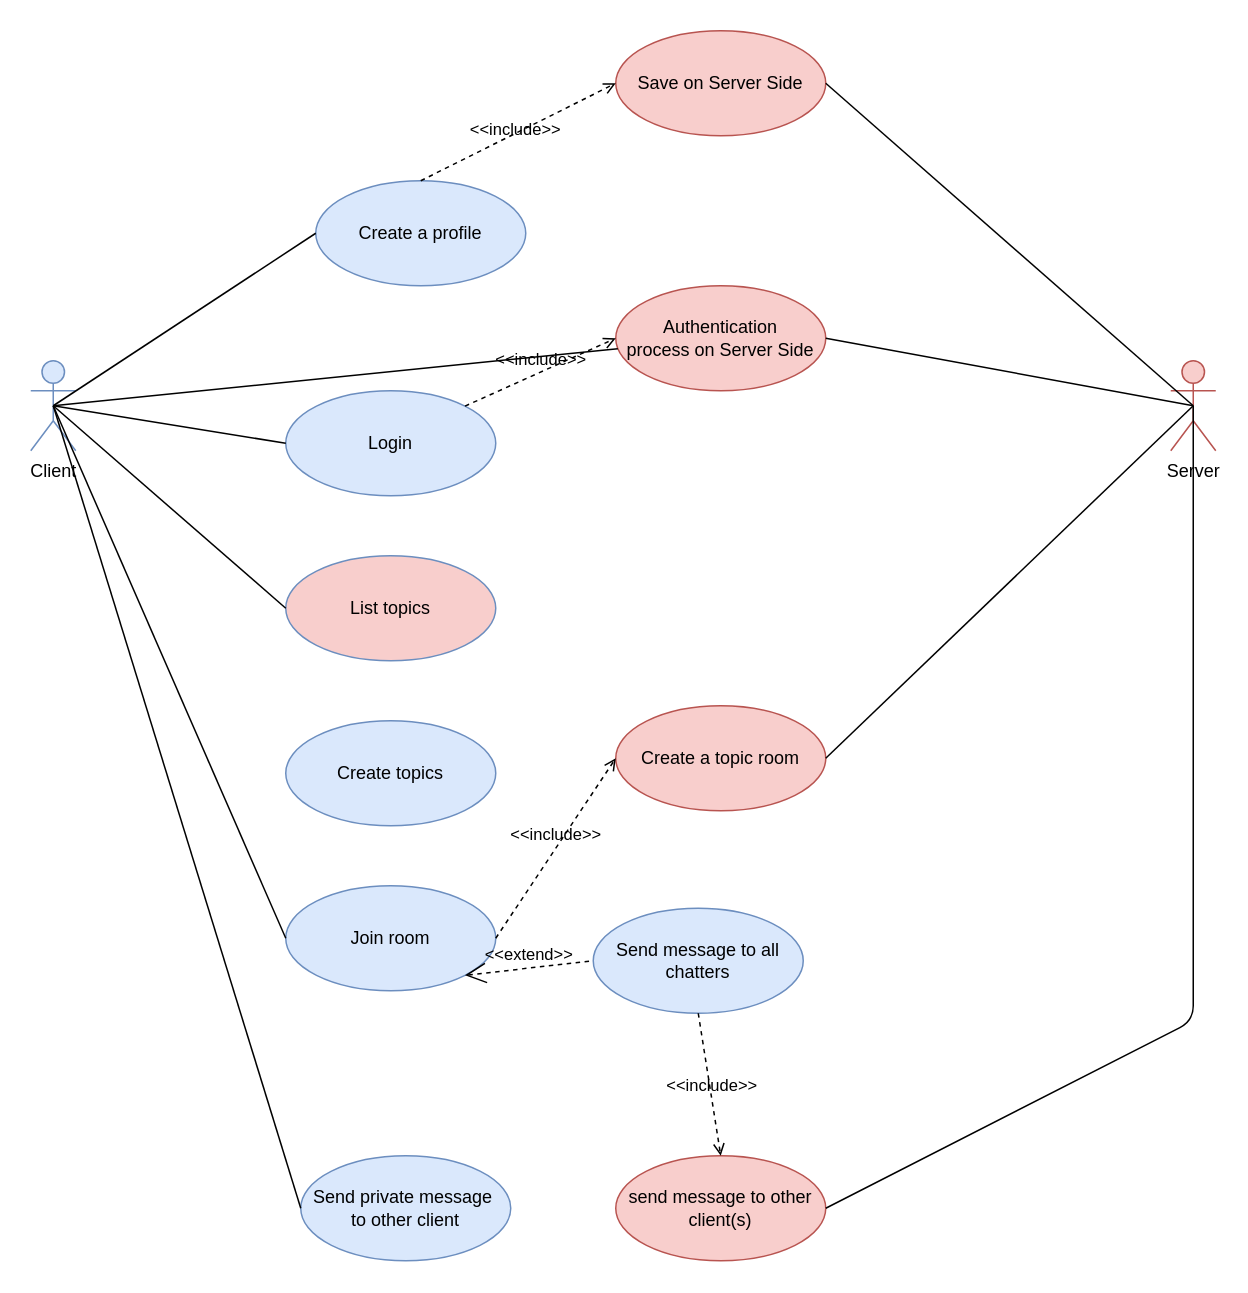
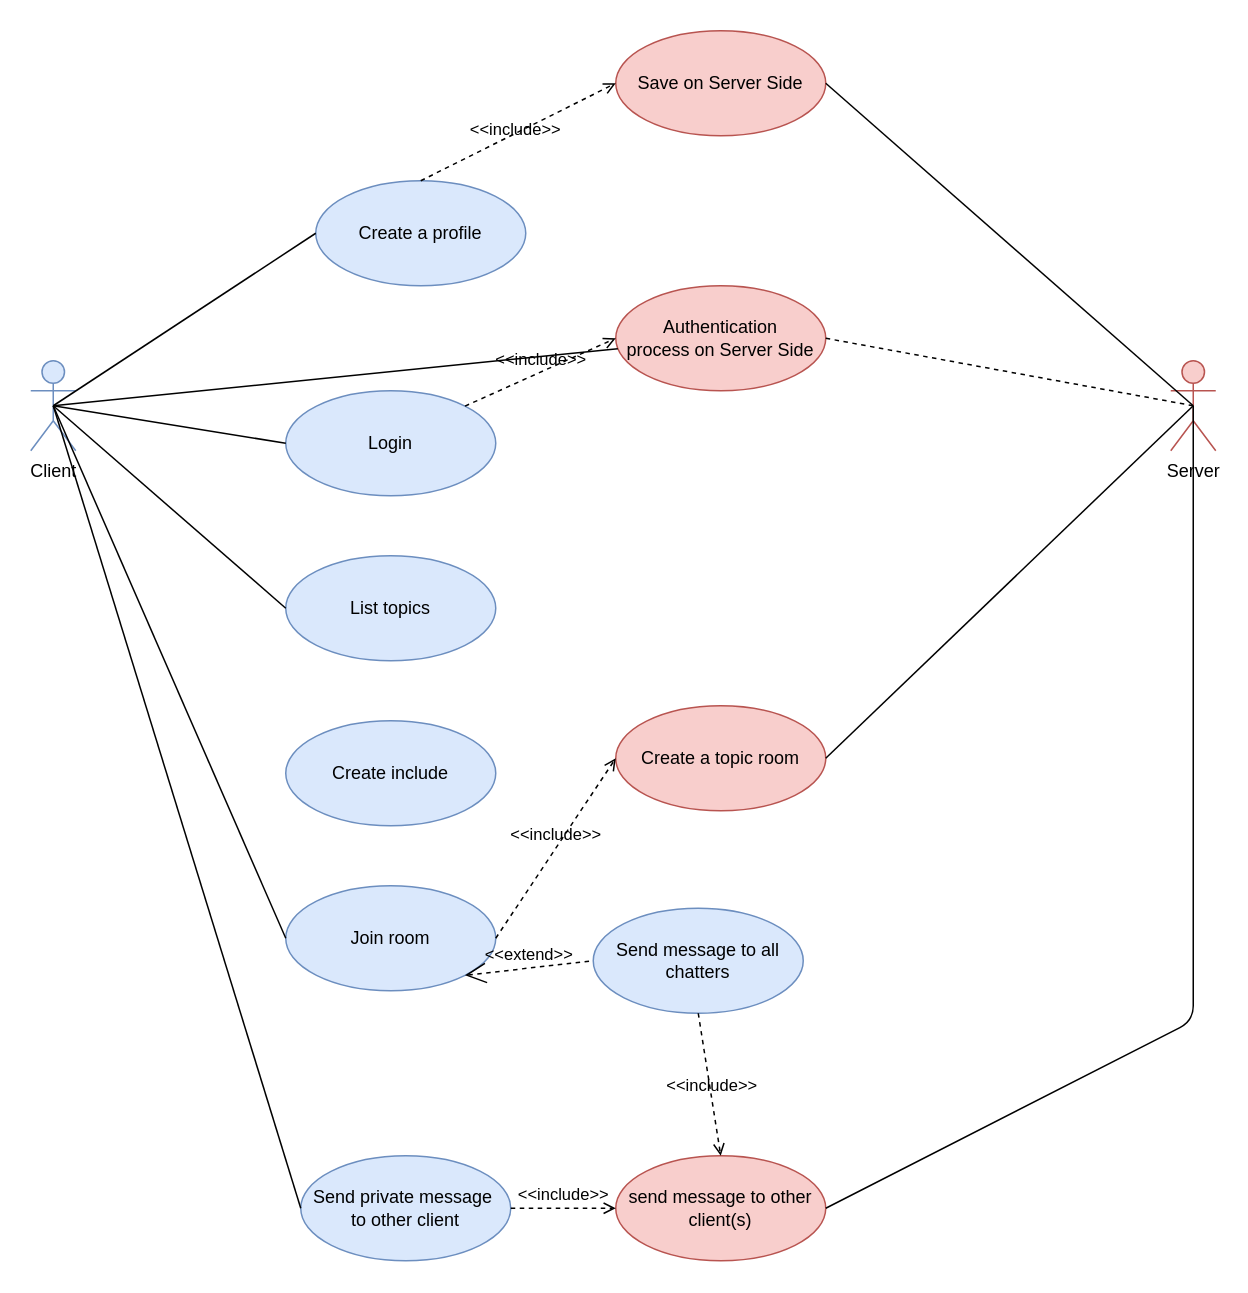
(1008, 372) -> (1008, 372)
(391, 608) -> (391, 608)
(391, 773) -> (391, 773)
none -> (561, 1208)
